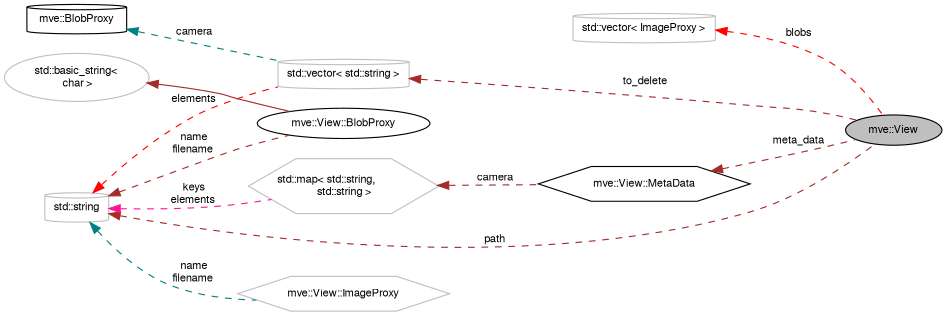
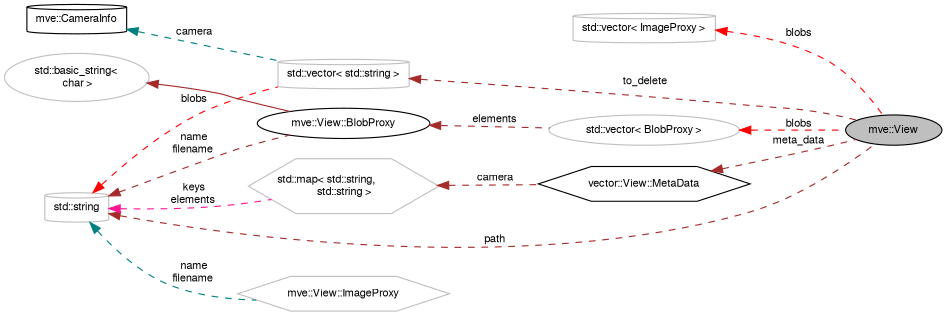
(77, 19) -> (77, 19)
(193, 99) -> (193, 99)
none -> (644, 130)
(644, 184) -> (644, 184)
